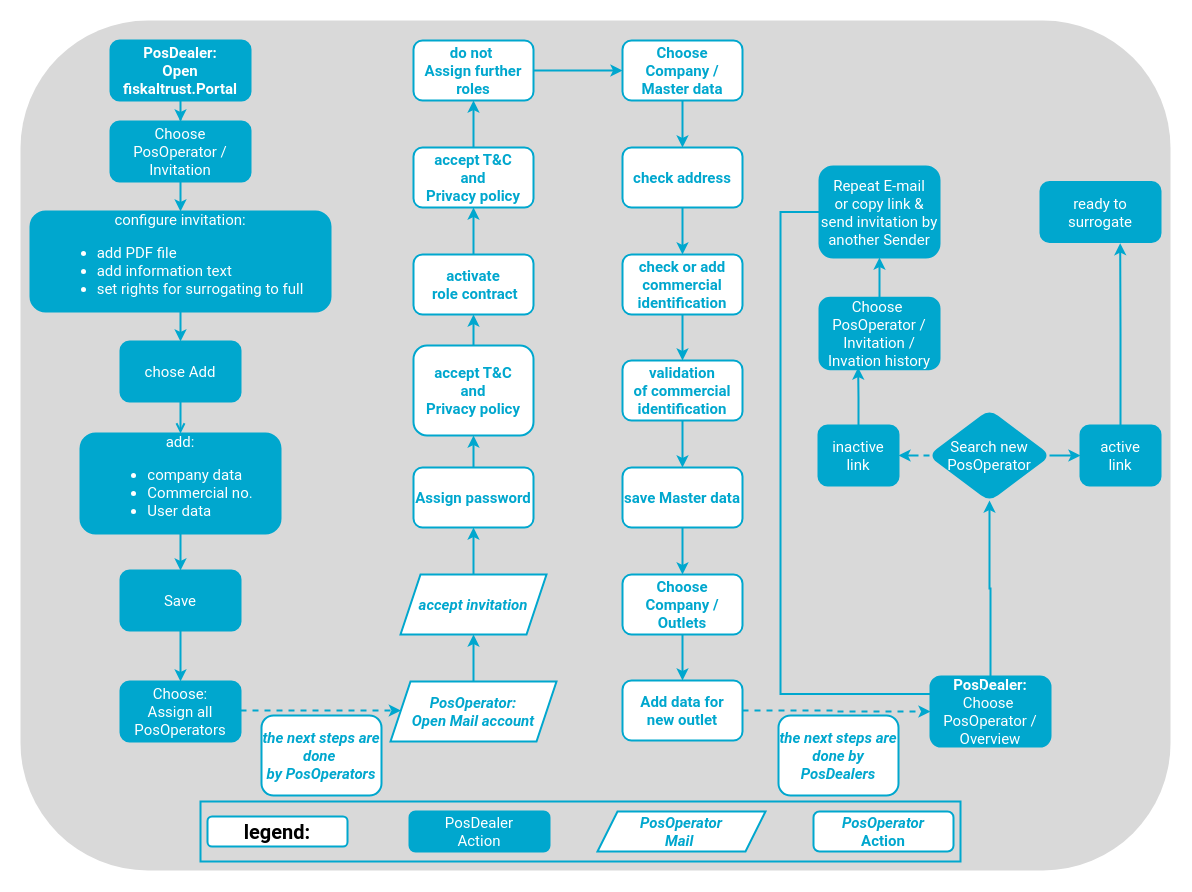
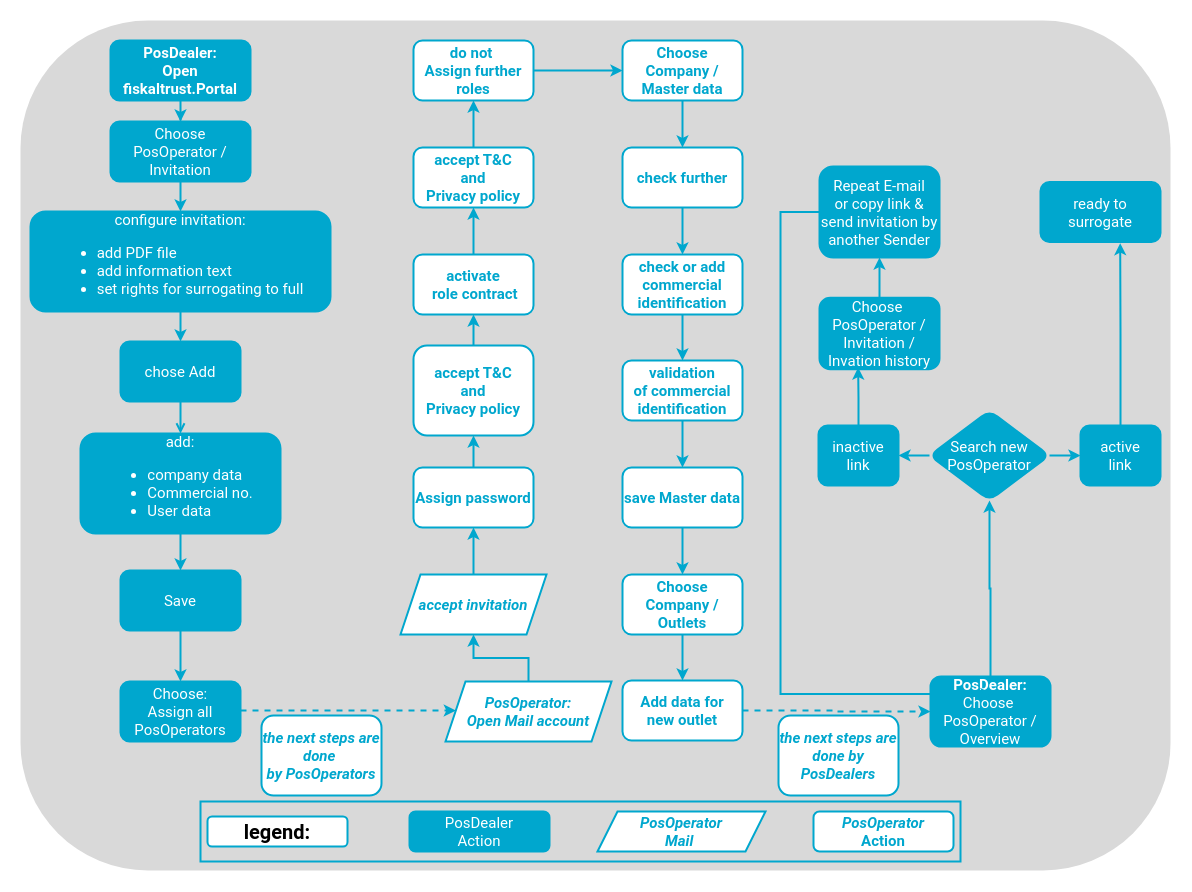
(683, 178) -> (683, 178)
(922, 456) -> (922, 456)
(474, 712) -> (529, 712)
